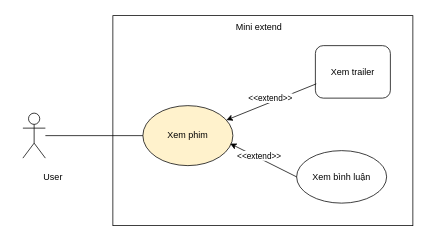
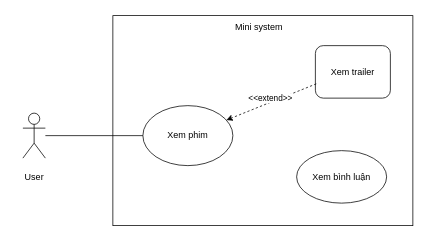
(259, 27) -> (259, 27)
(250, 110) -> (250, 110)
(188, 135) -> (188, 135)
(266, 161) -> none
(53, 177) -> (34, 177)
